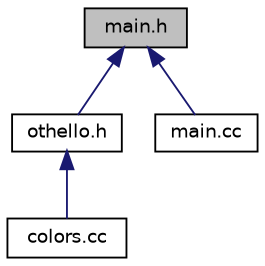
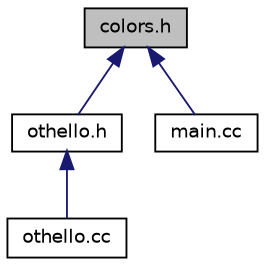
(136, 28) -> (136, 28)
(67, 238) -> (67, 238)
